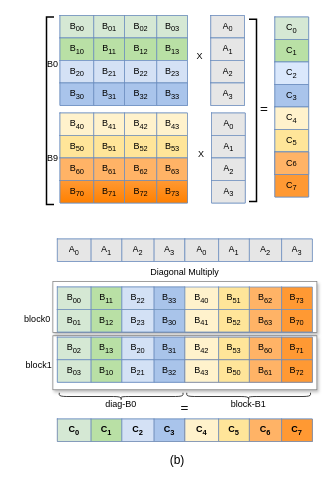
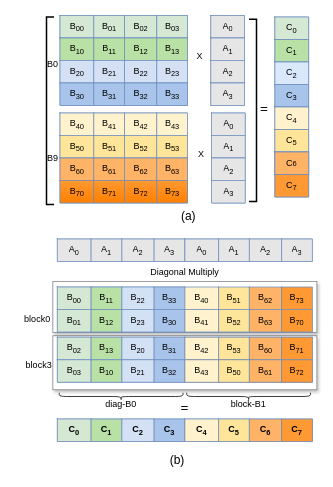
none -> (188, 216)
(39, 366) -> (39, 366)
